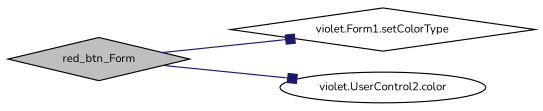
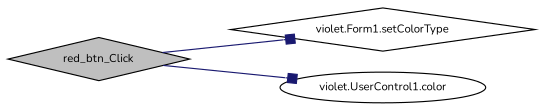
(99, 59) -> (99, 59)
(383, 87) -> (383, 87)
